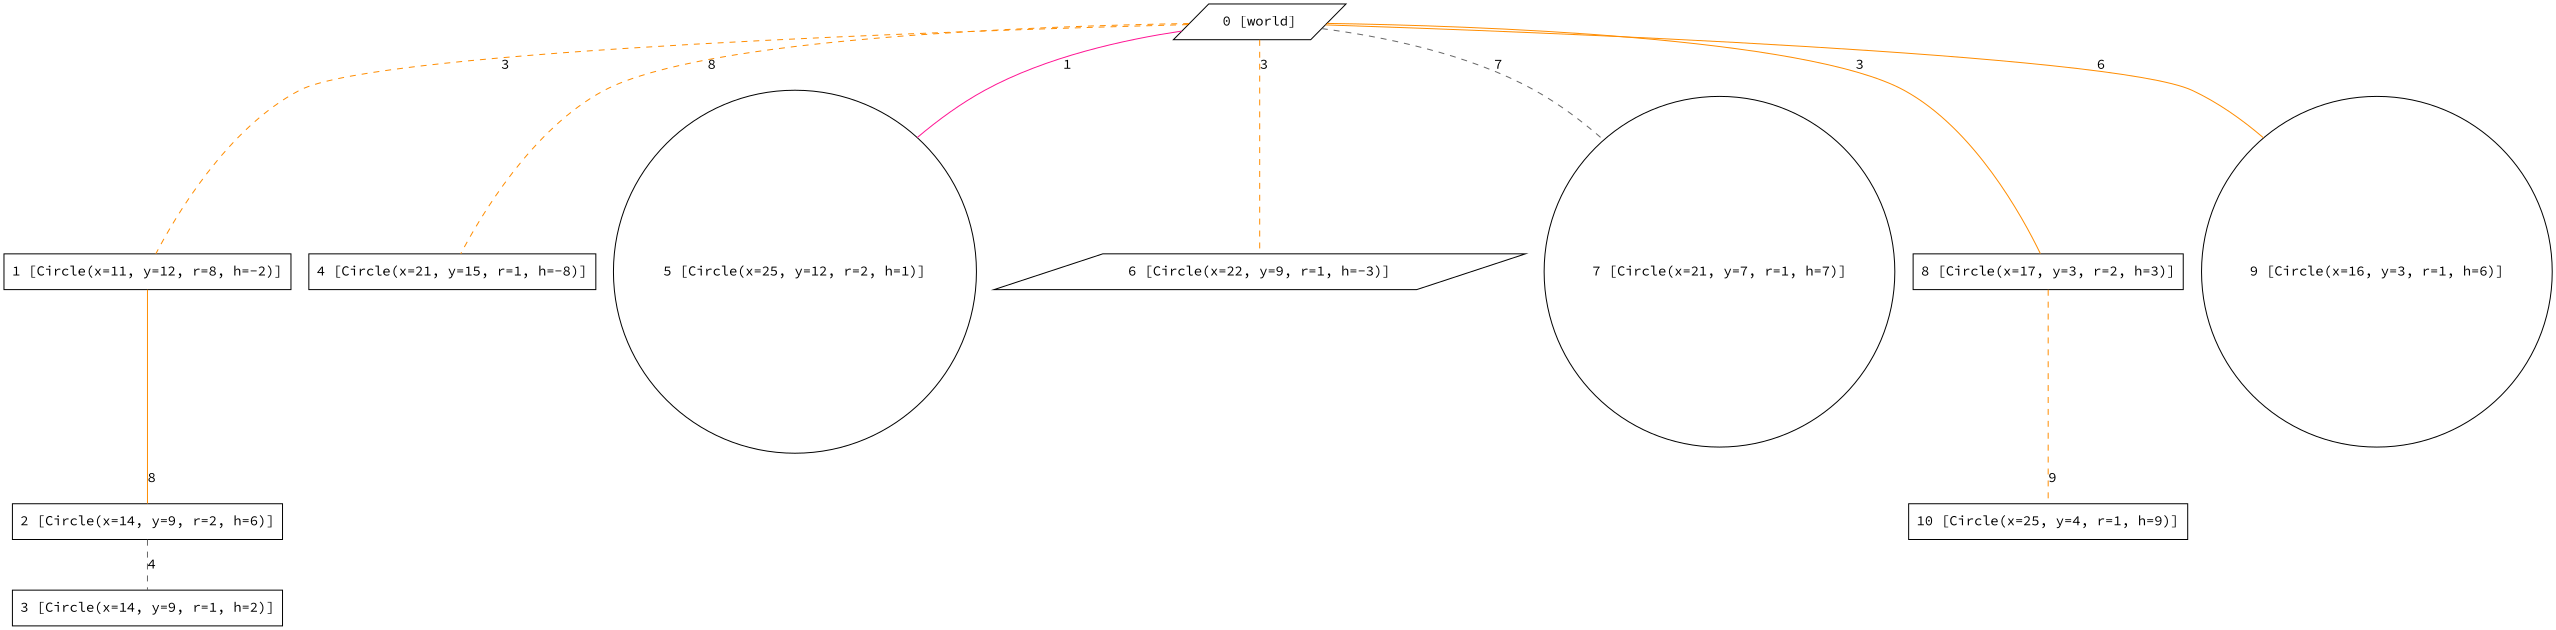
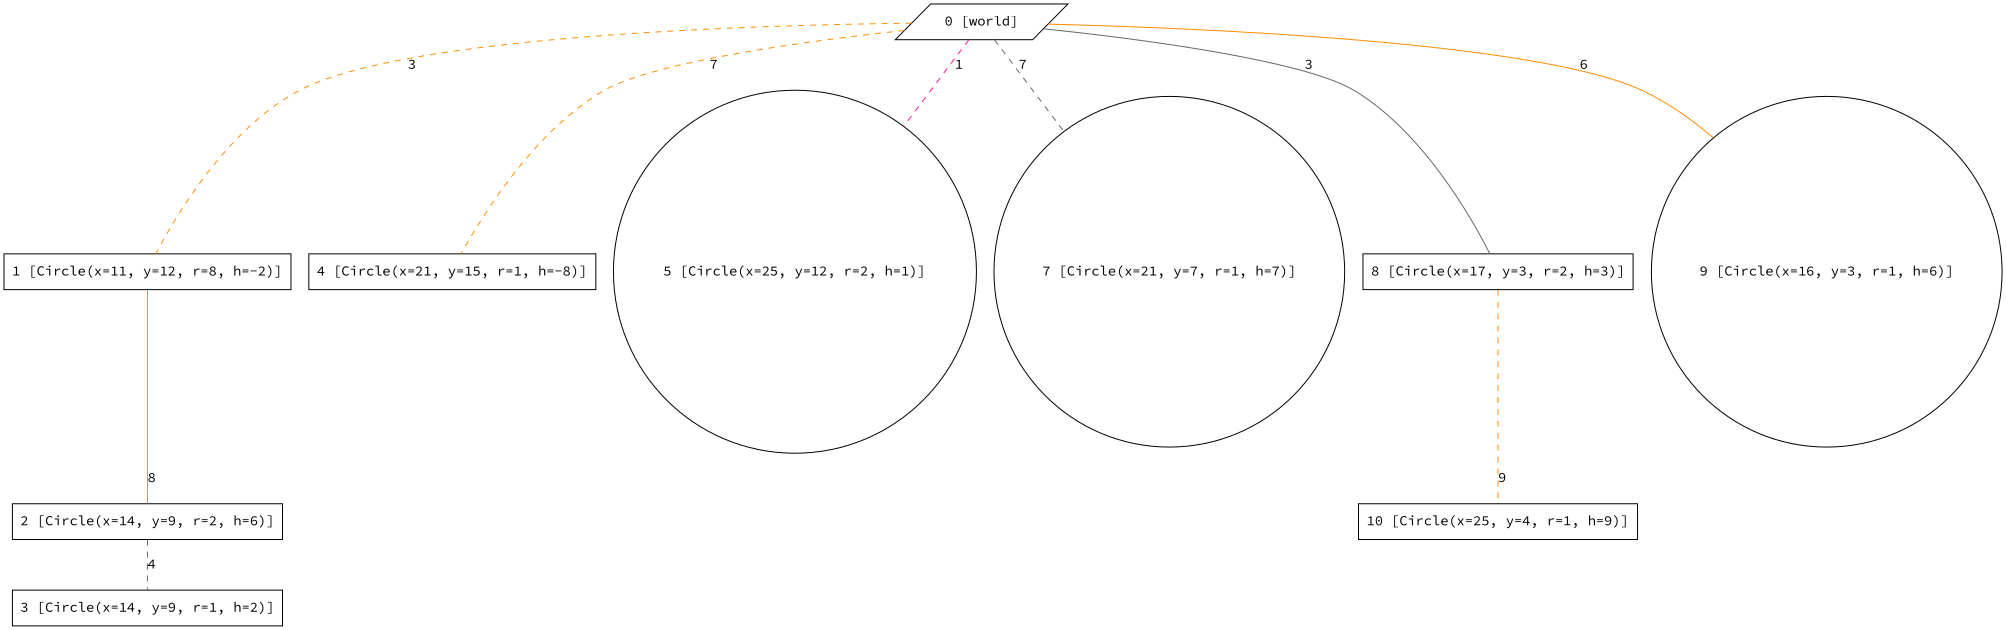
(1746, 51) -> (1306, 72)
(712, 65) -> (714, 65)
(1041, 65) -> (936, 83)
(1260, 272) -> none
